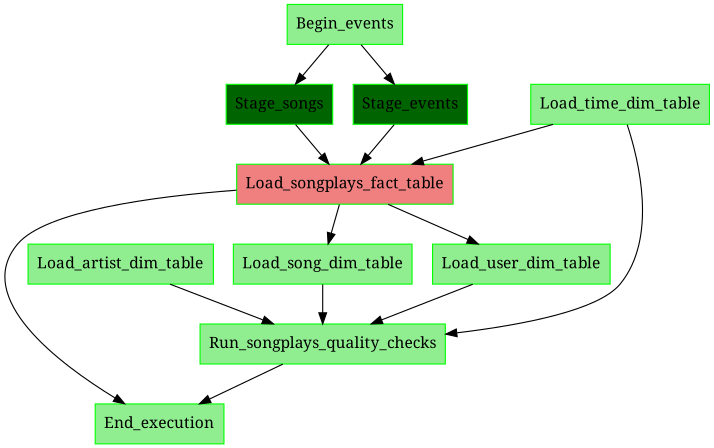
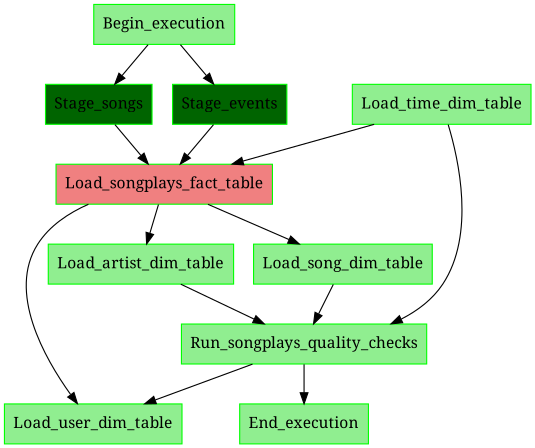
(345, 24) -> (164, 24)
(27, 236) -> (154, 219)
(427, 302) -> (204, 382)
